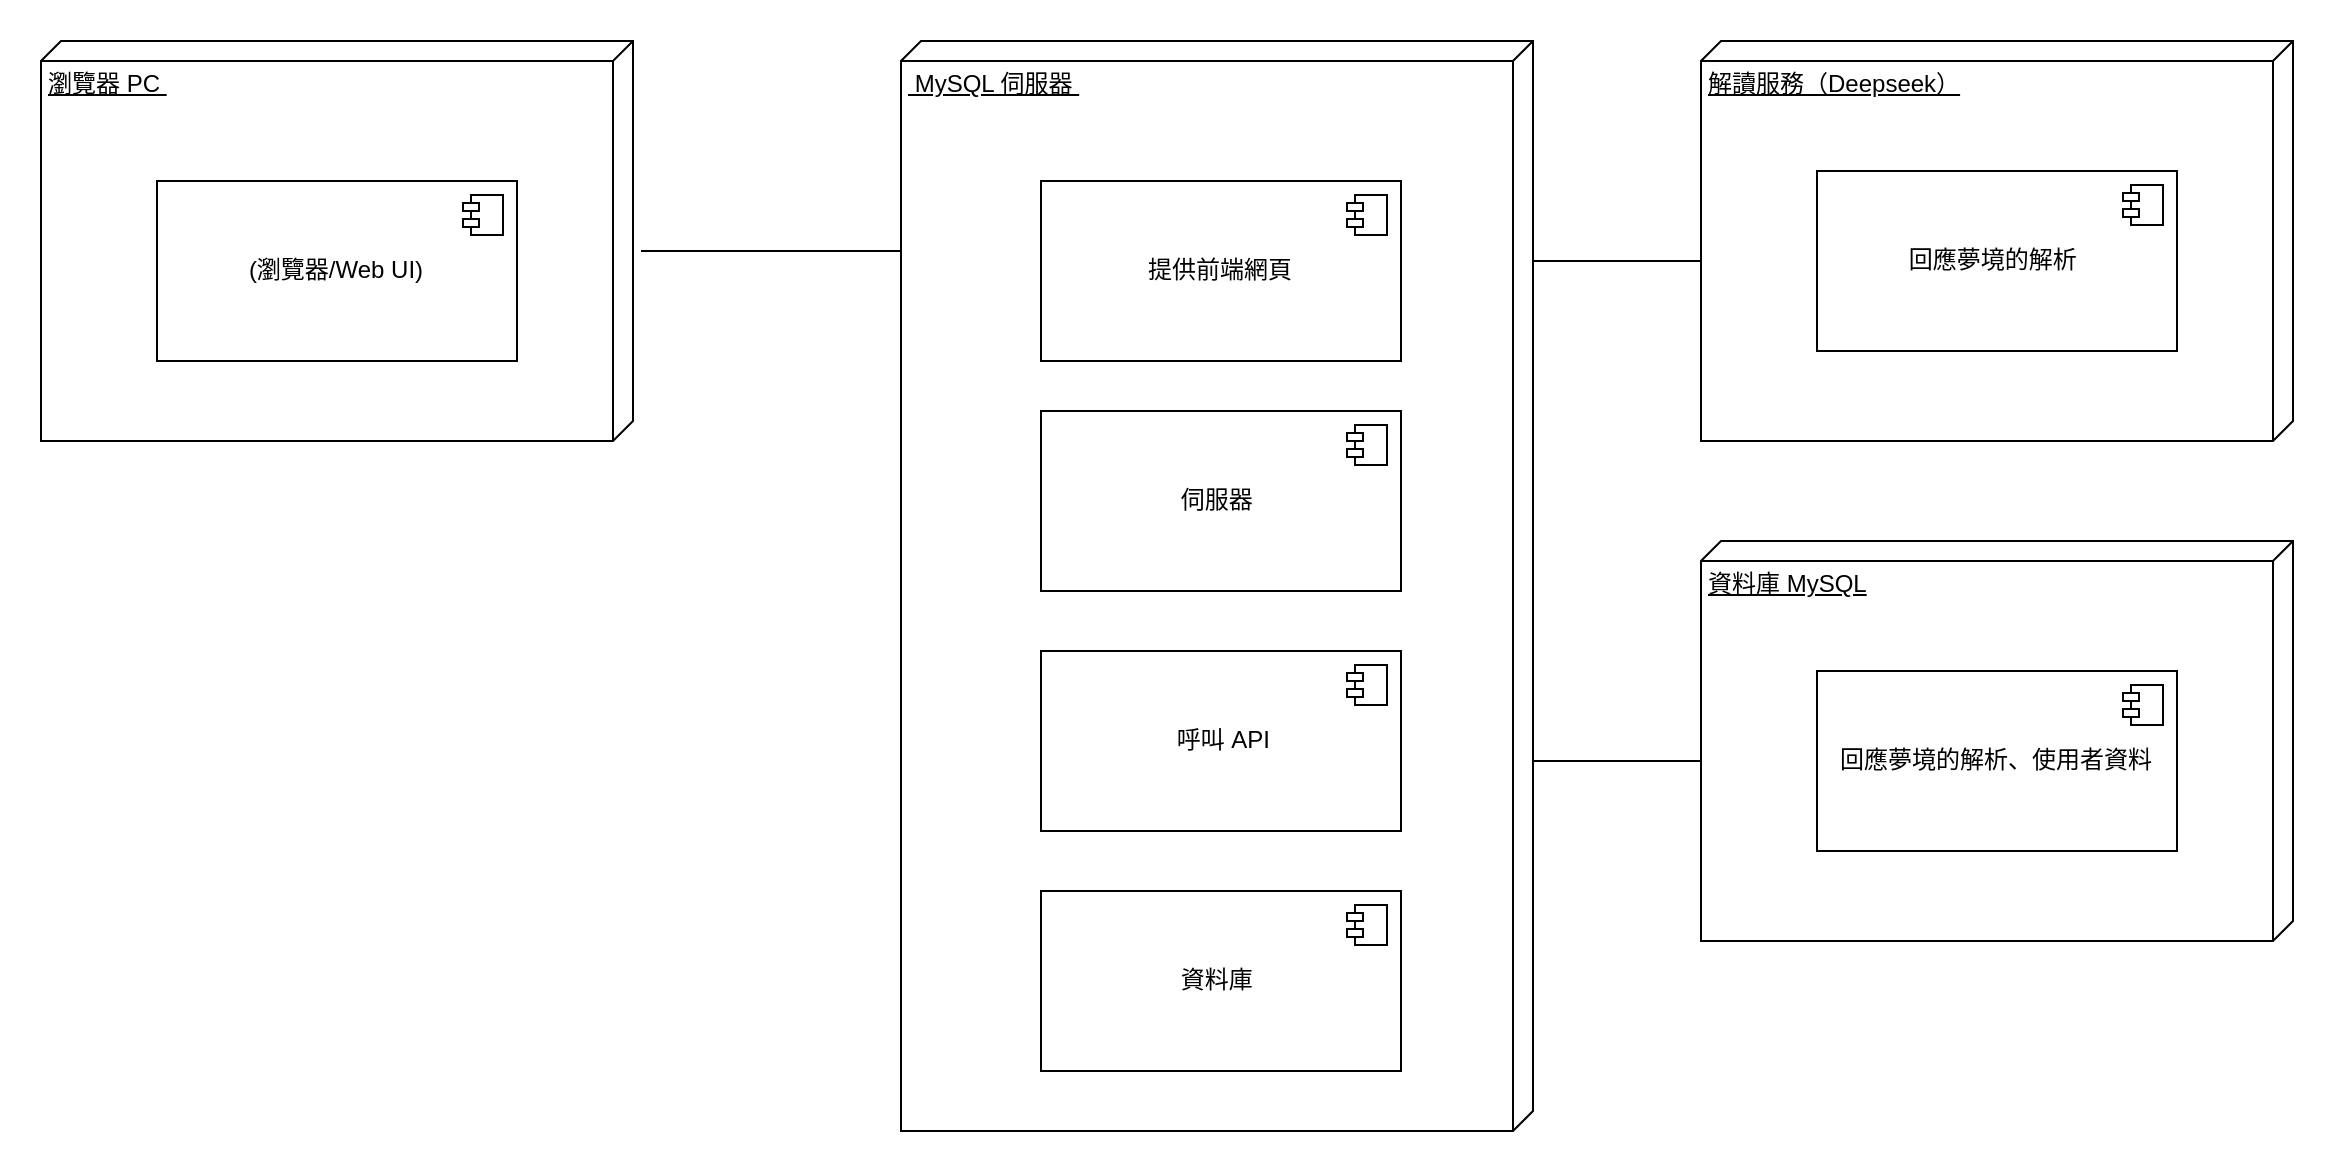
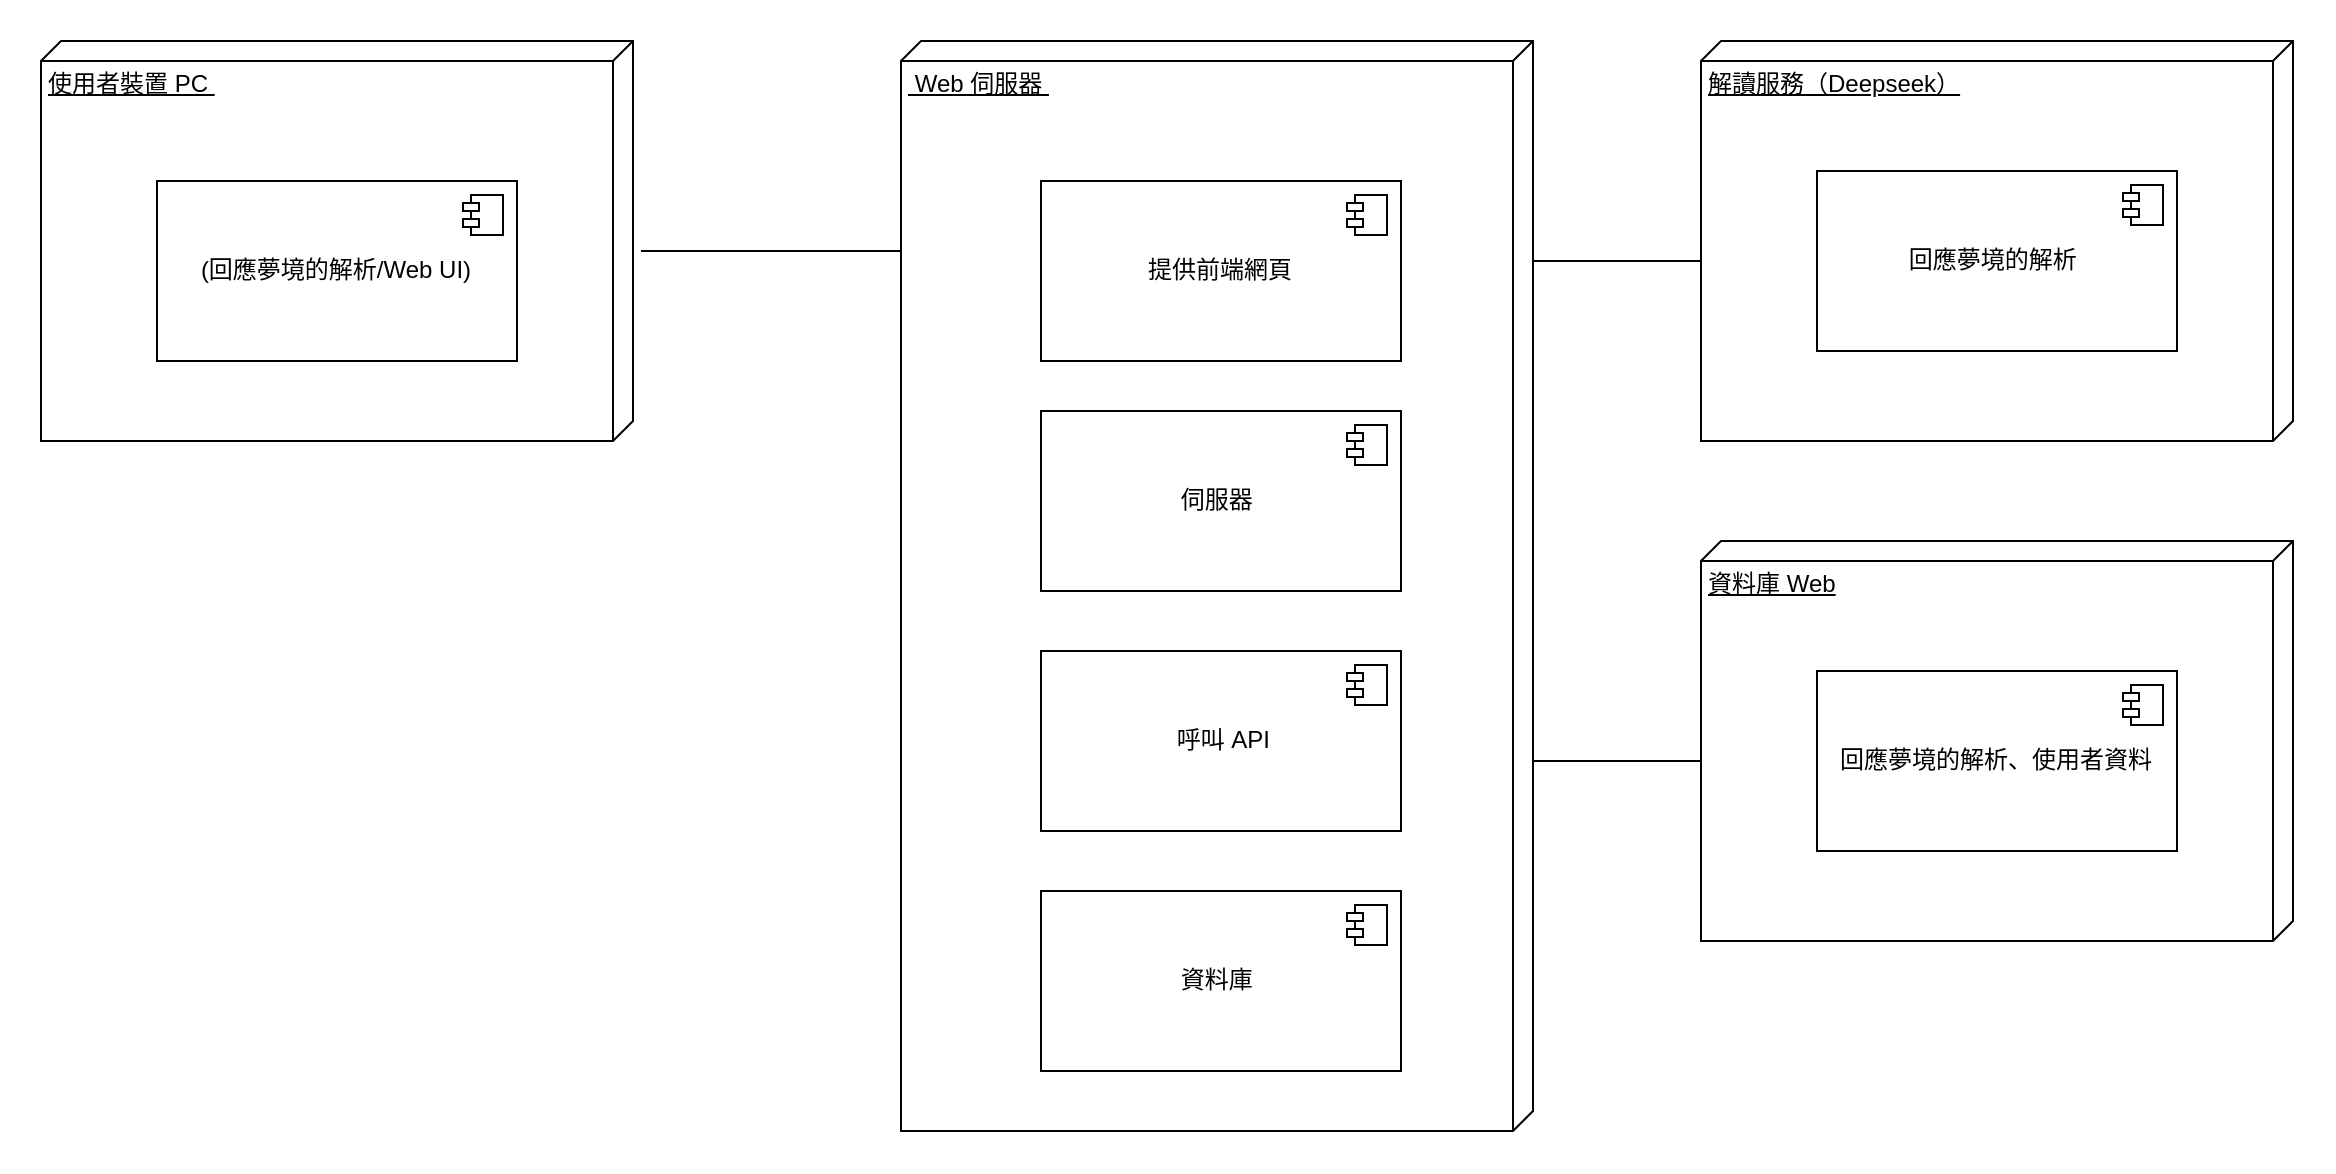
(102, 85) -> (126, 85)
(982, 85) -> (969, 85)
(337, 271) -> (337, 271)
(1782, 585) -> (1769, 585)
